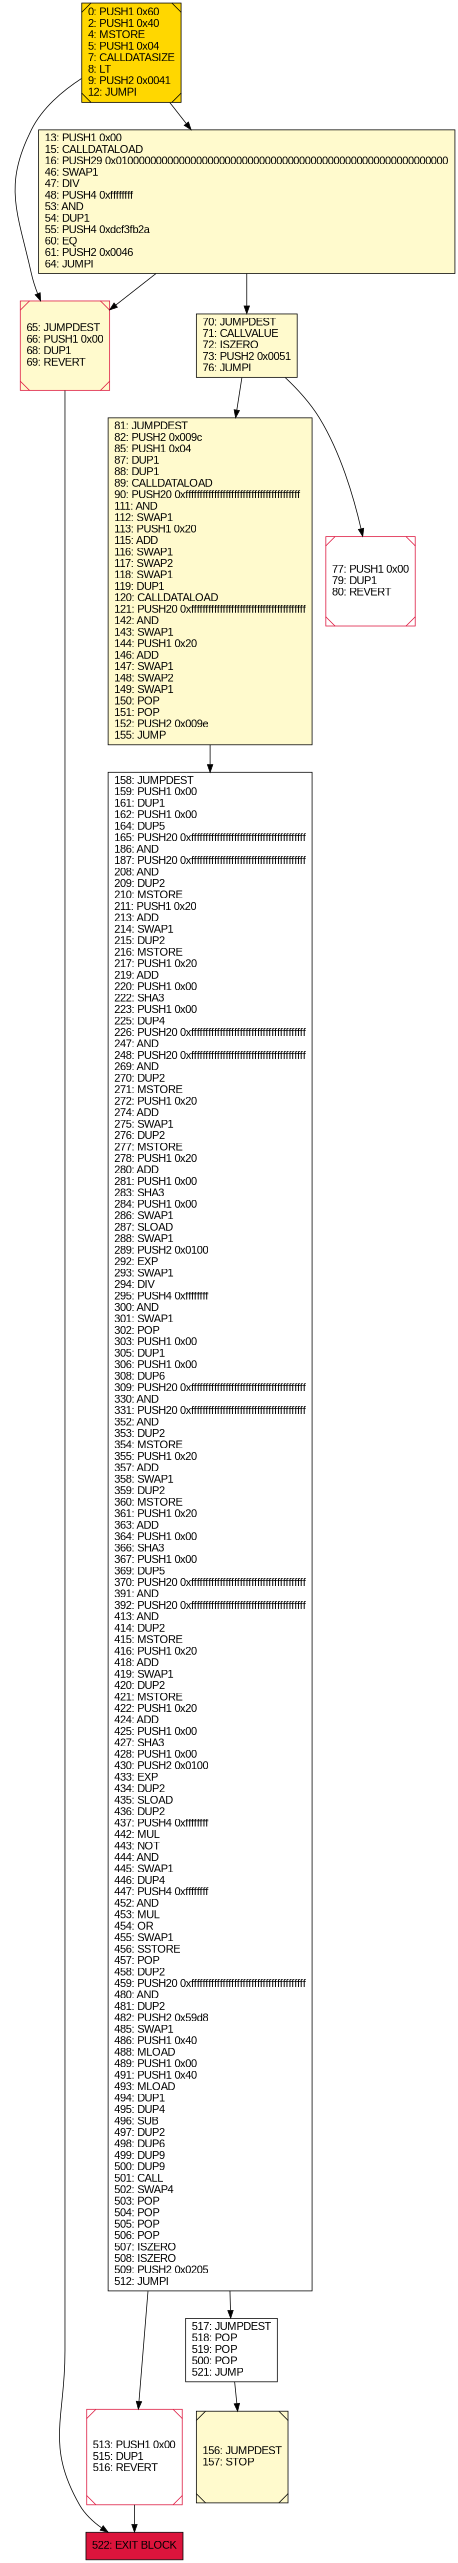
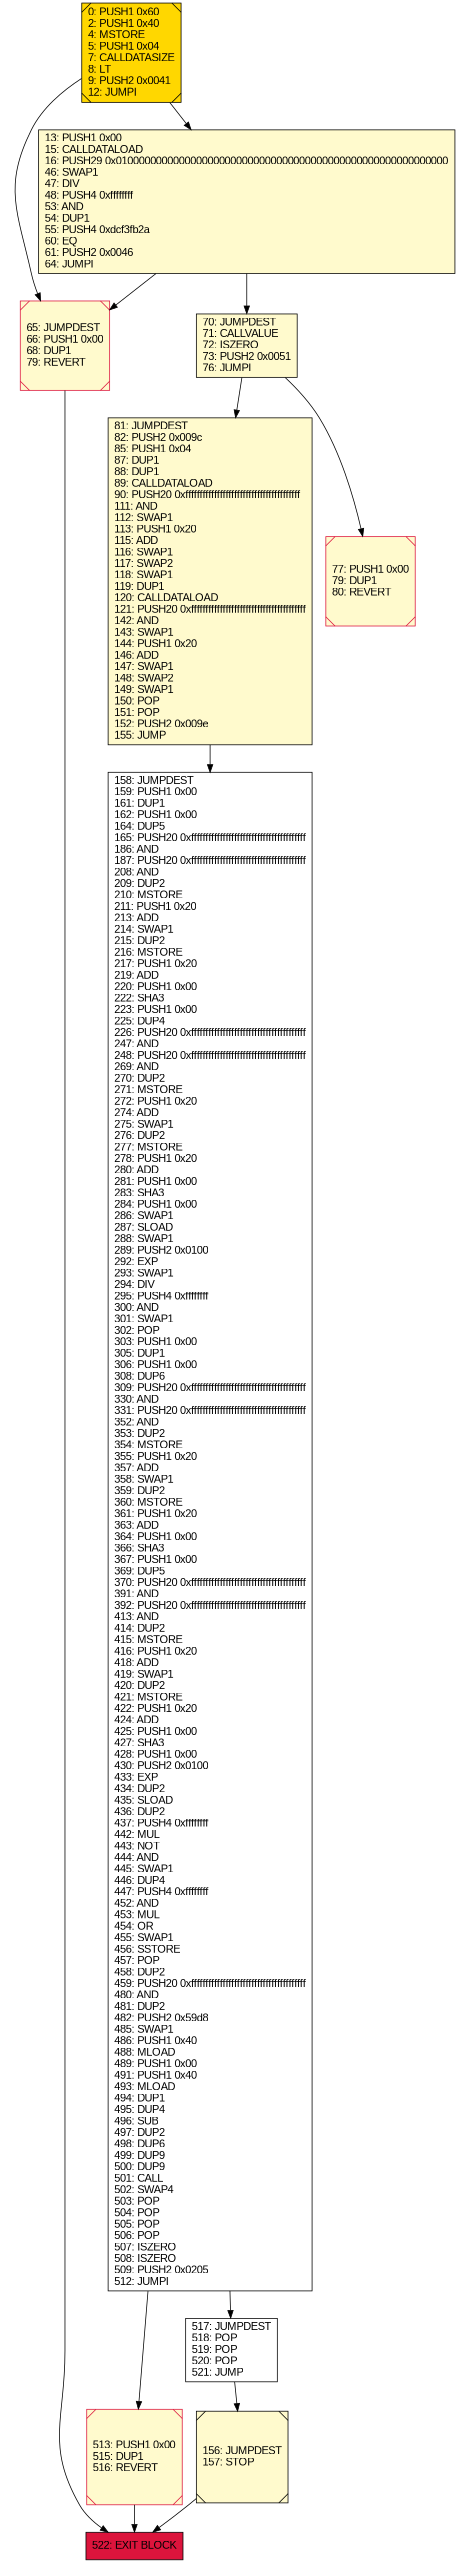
(65, 346) -> (65, 346)
(371, 581) -> (371, 581)
(231, 2350) -> (231, 2350)
(134, 2457) -> (134, 2457)
none -> (178, 2513)
